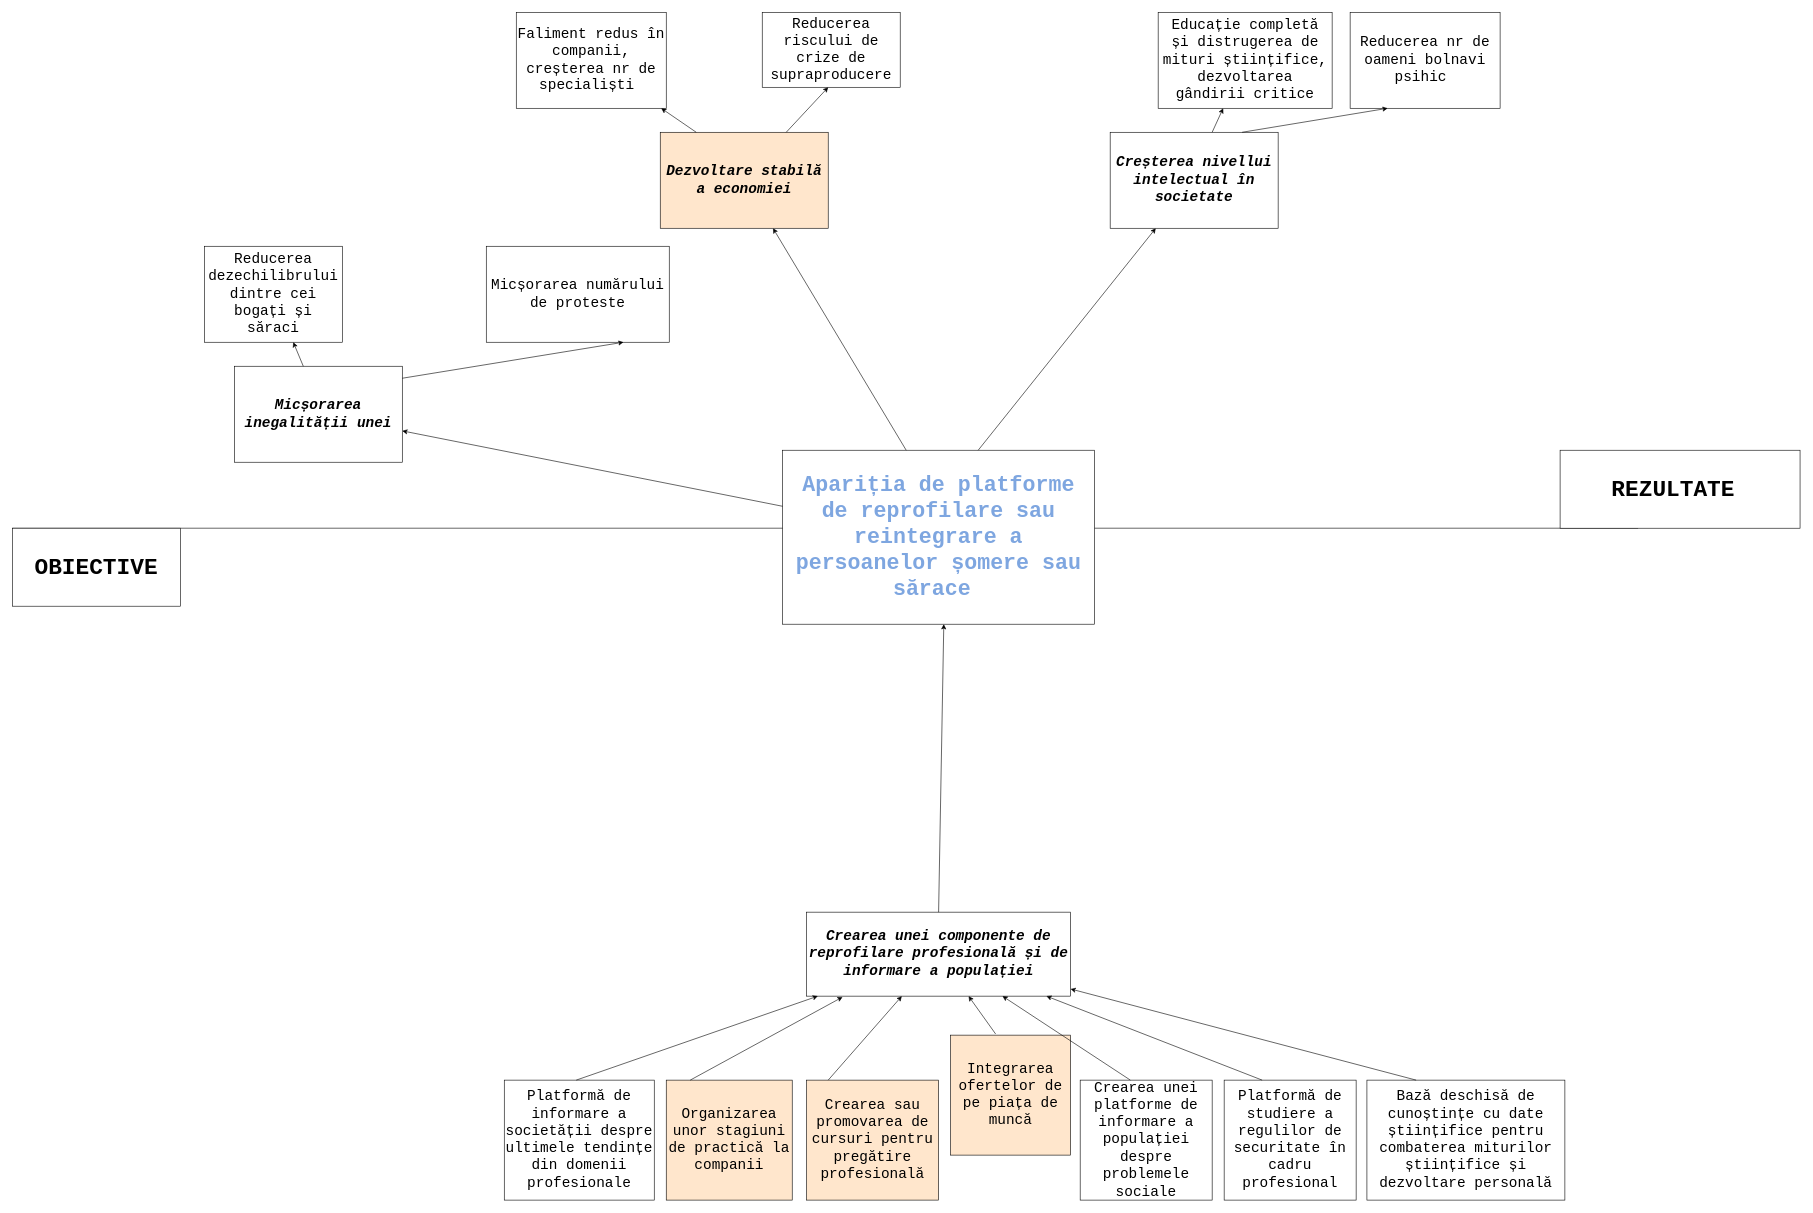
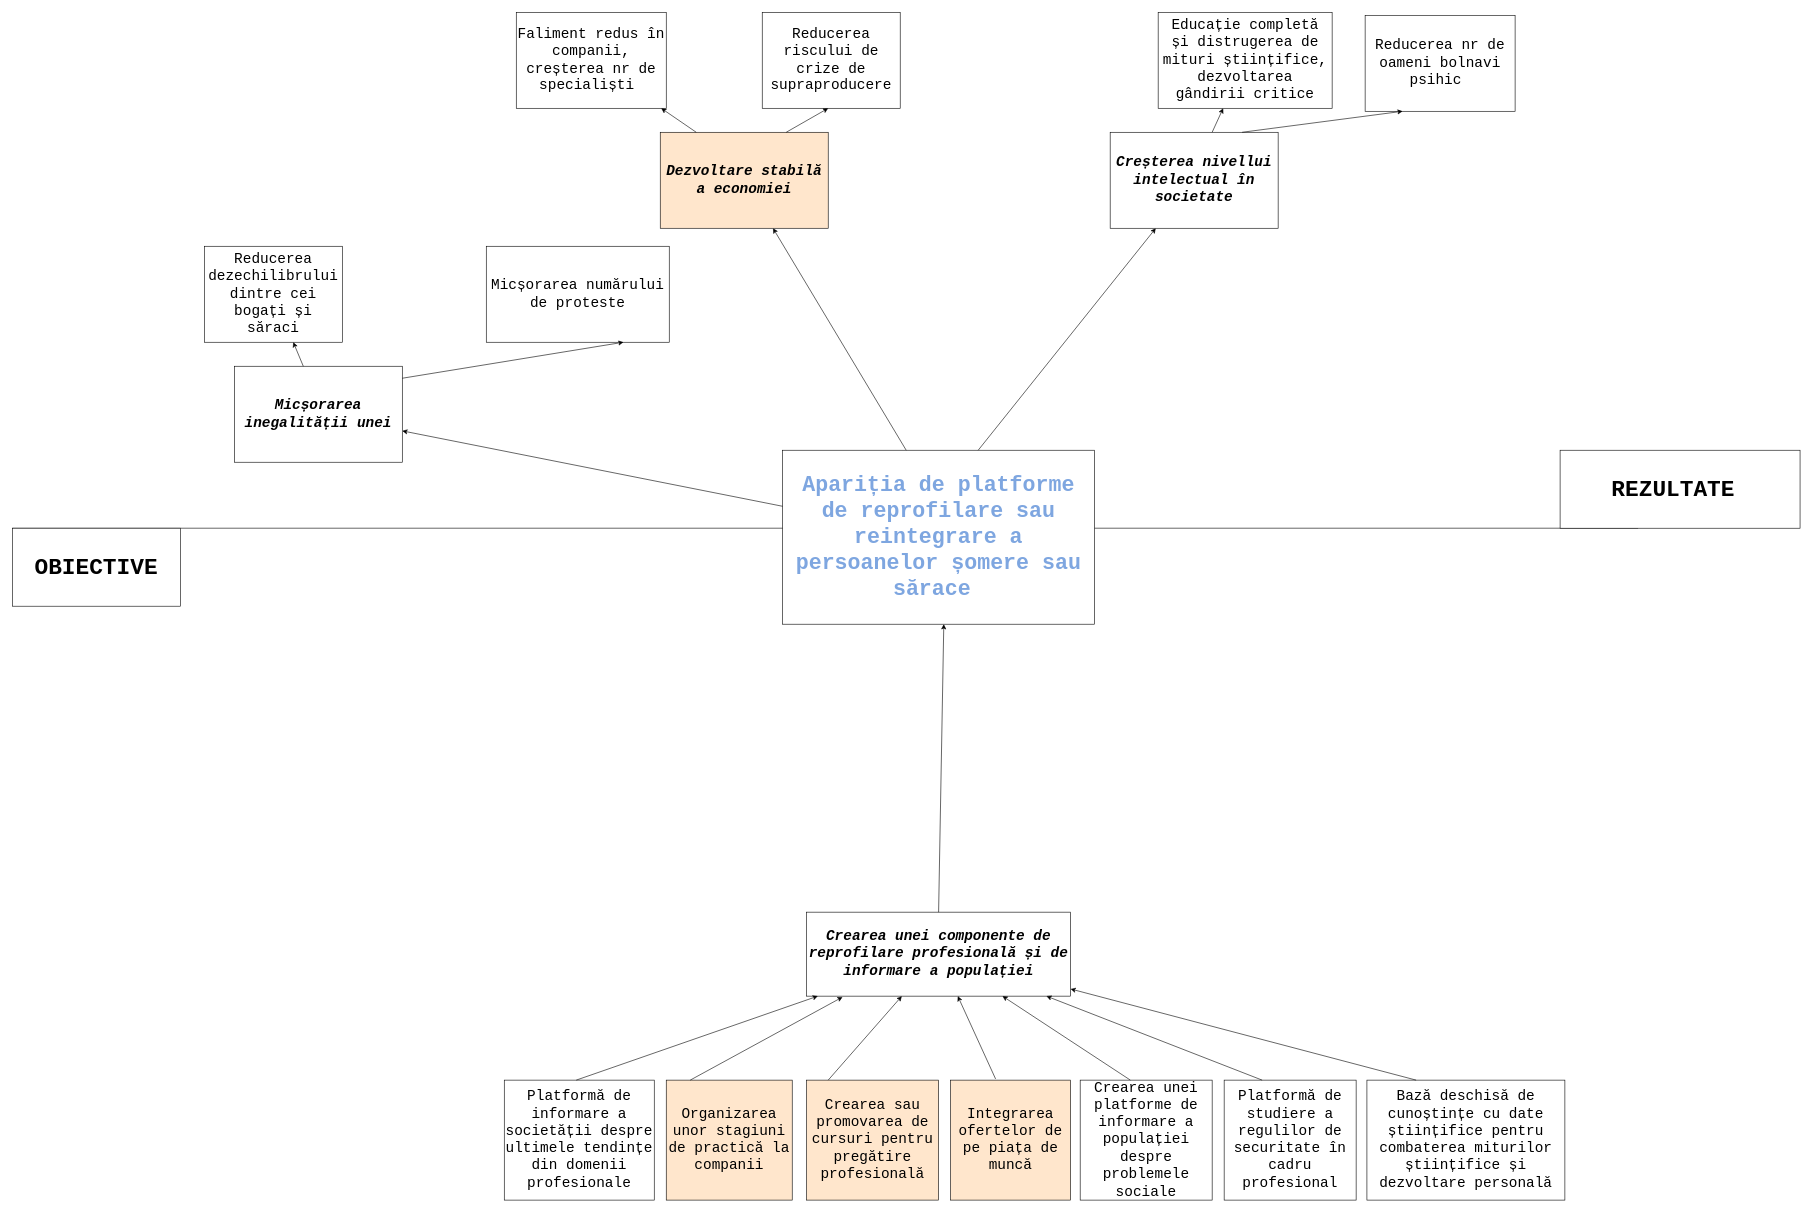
(831, 50) -> (831, 60)
(1425, 60) -> (1440, 63)
(1011, 1095) -> (1011, 1140)
